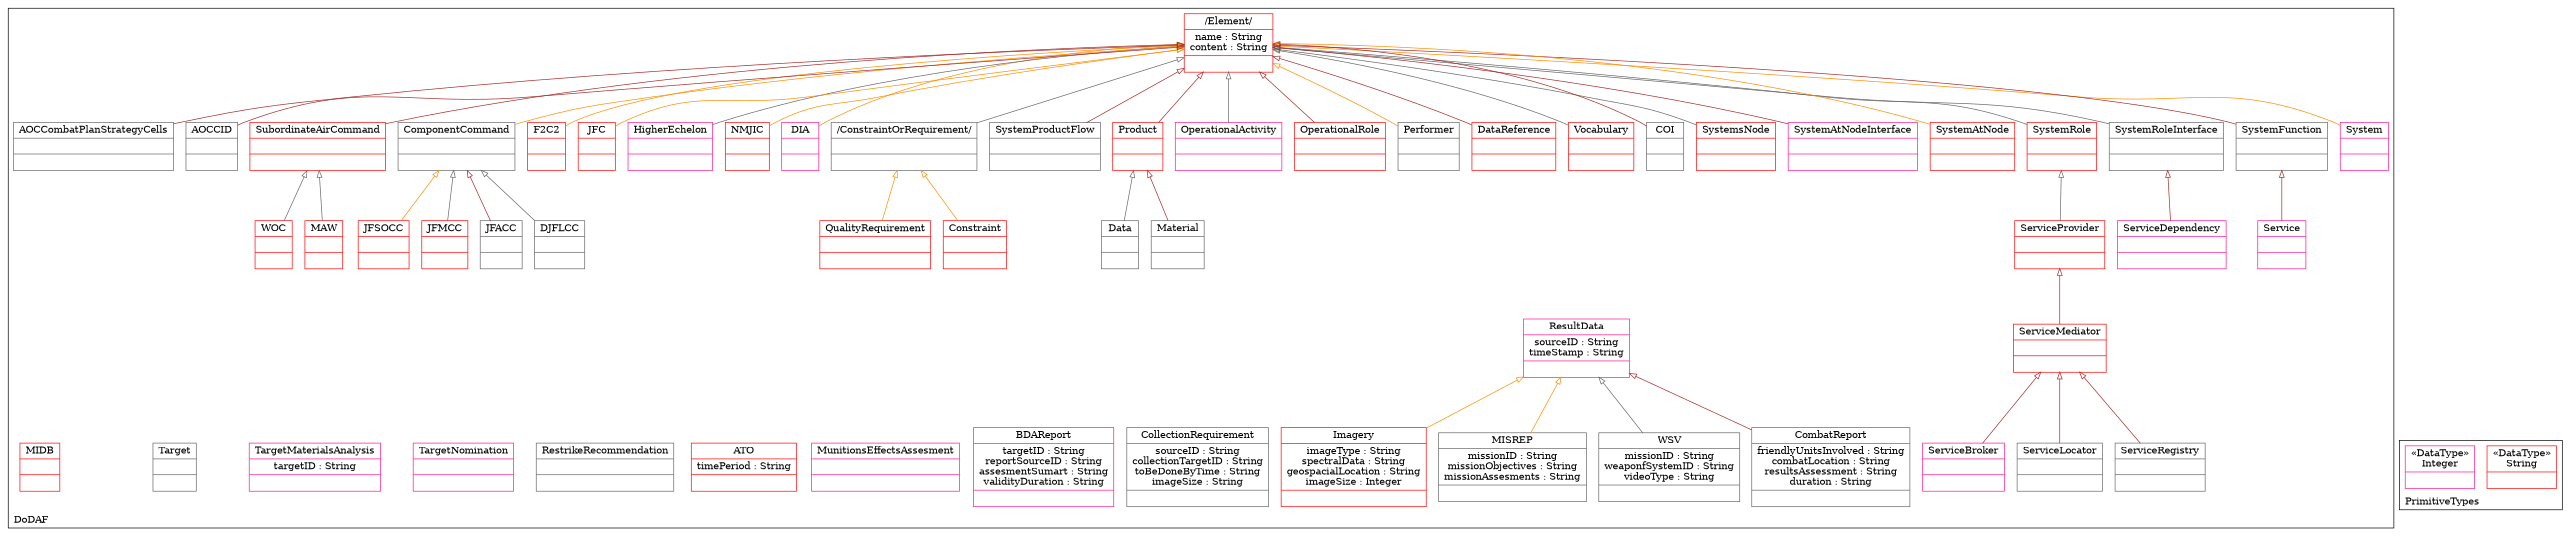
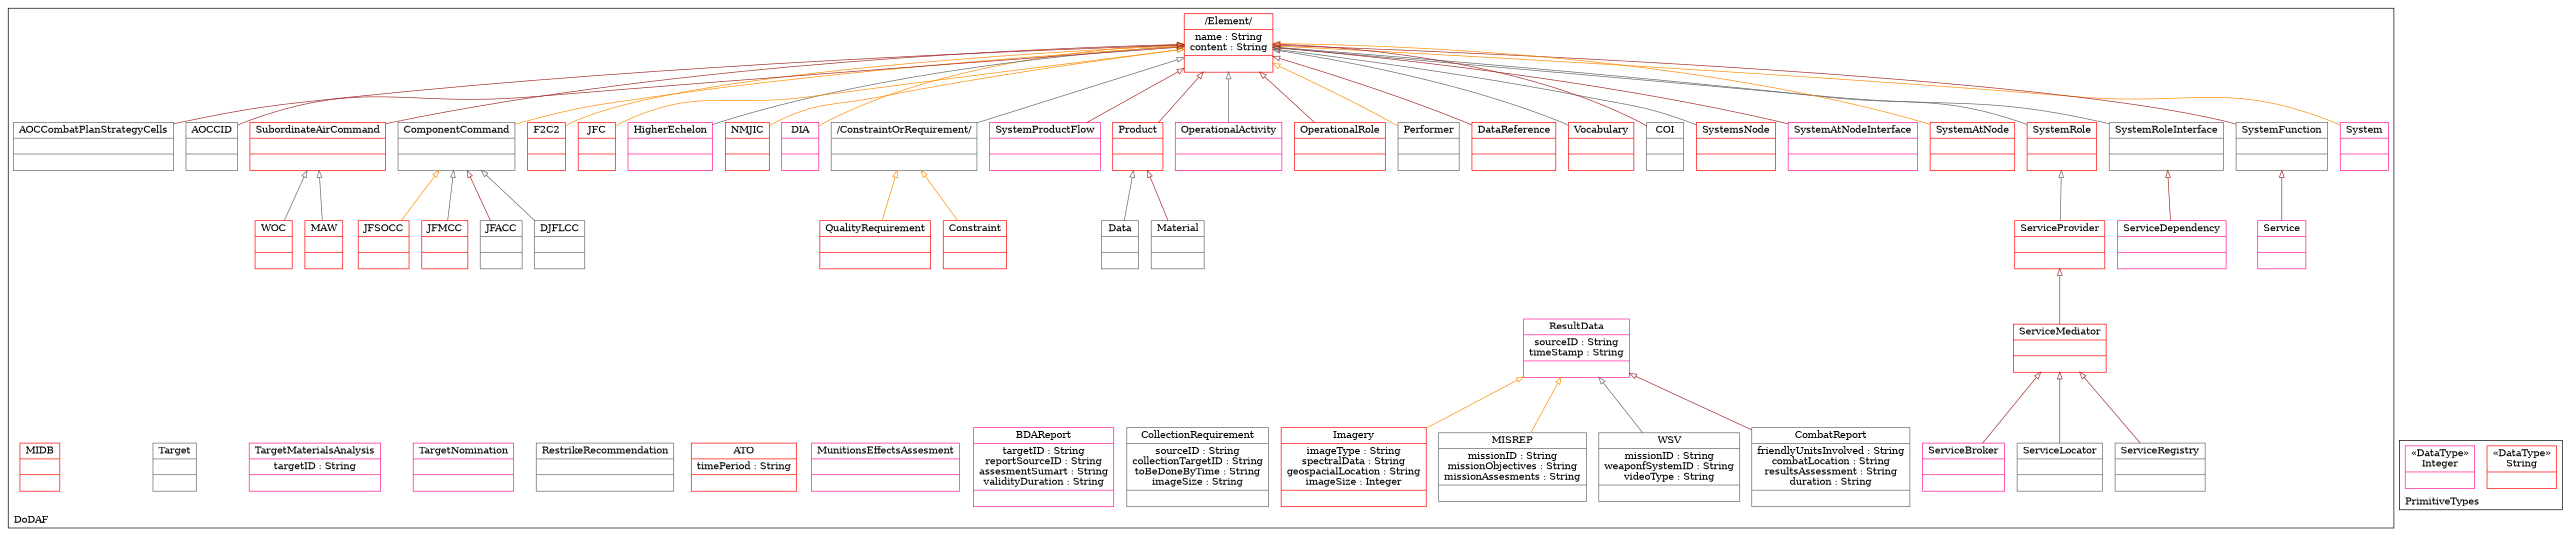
(1045, 146) -> (1045, 146)
